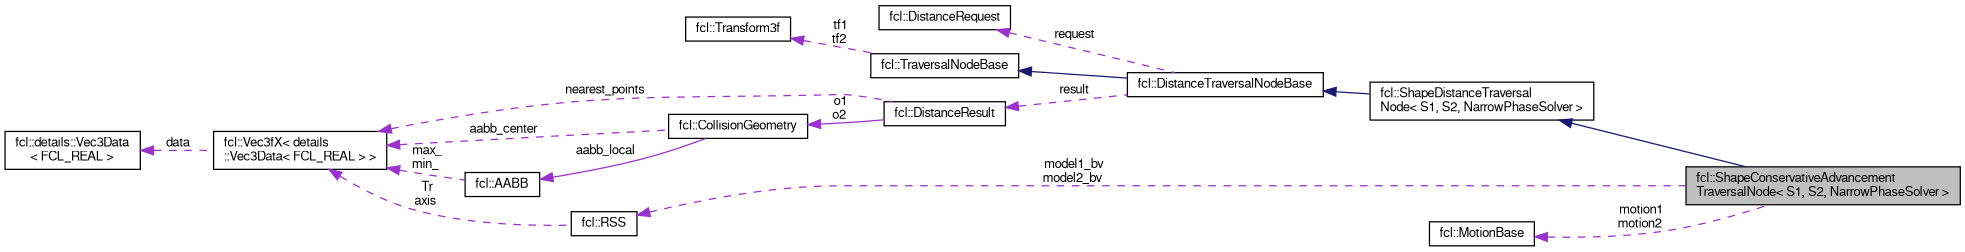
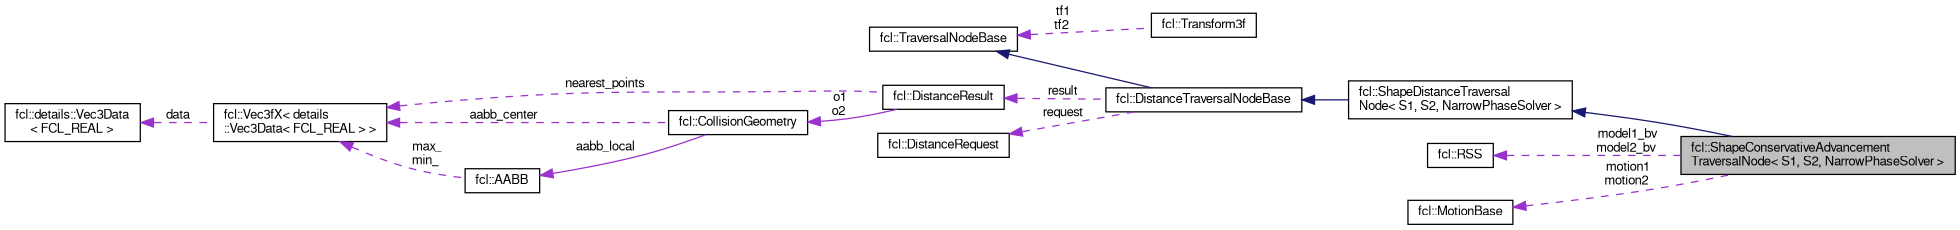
(840, 47) -> (1091, 31)
(451, 218) -> none
